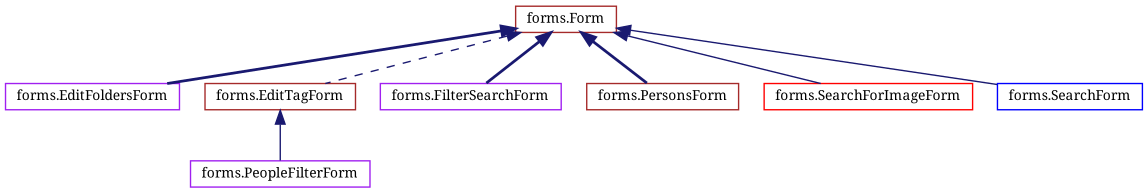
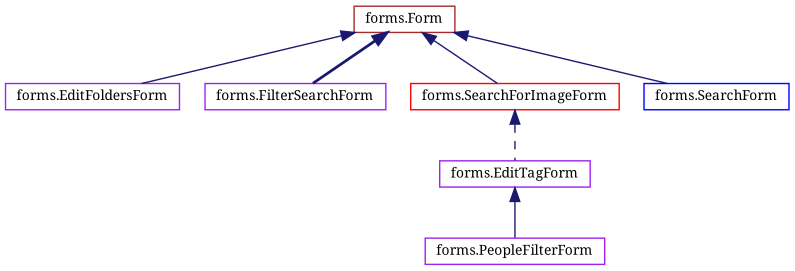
(334, 57) -> (242, 60)
(416, 60) -> (515, 143)
(280, 97) -> (515, 174)
(663, 97) -> none
